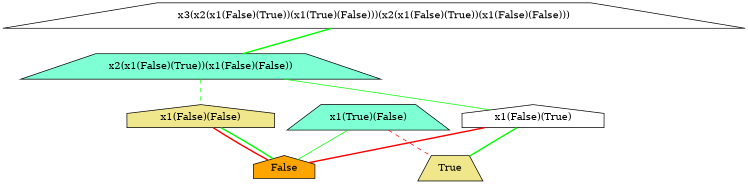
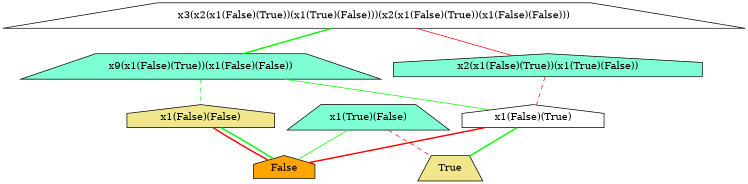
(201, 66) -> (201, 66)
none -> (548, 66)
